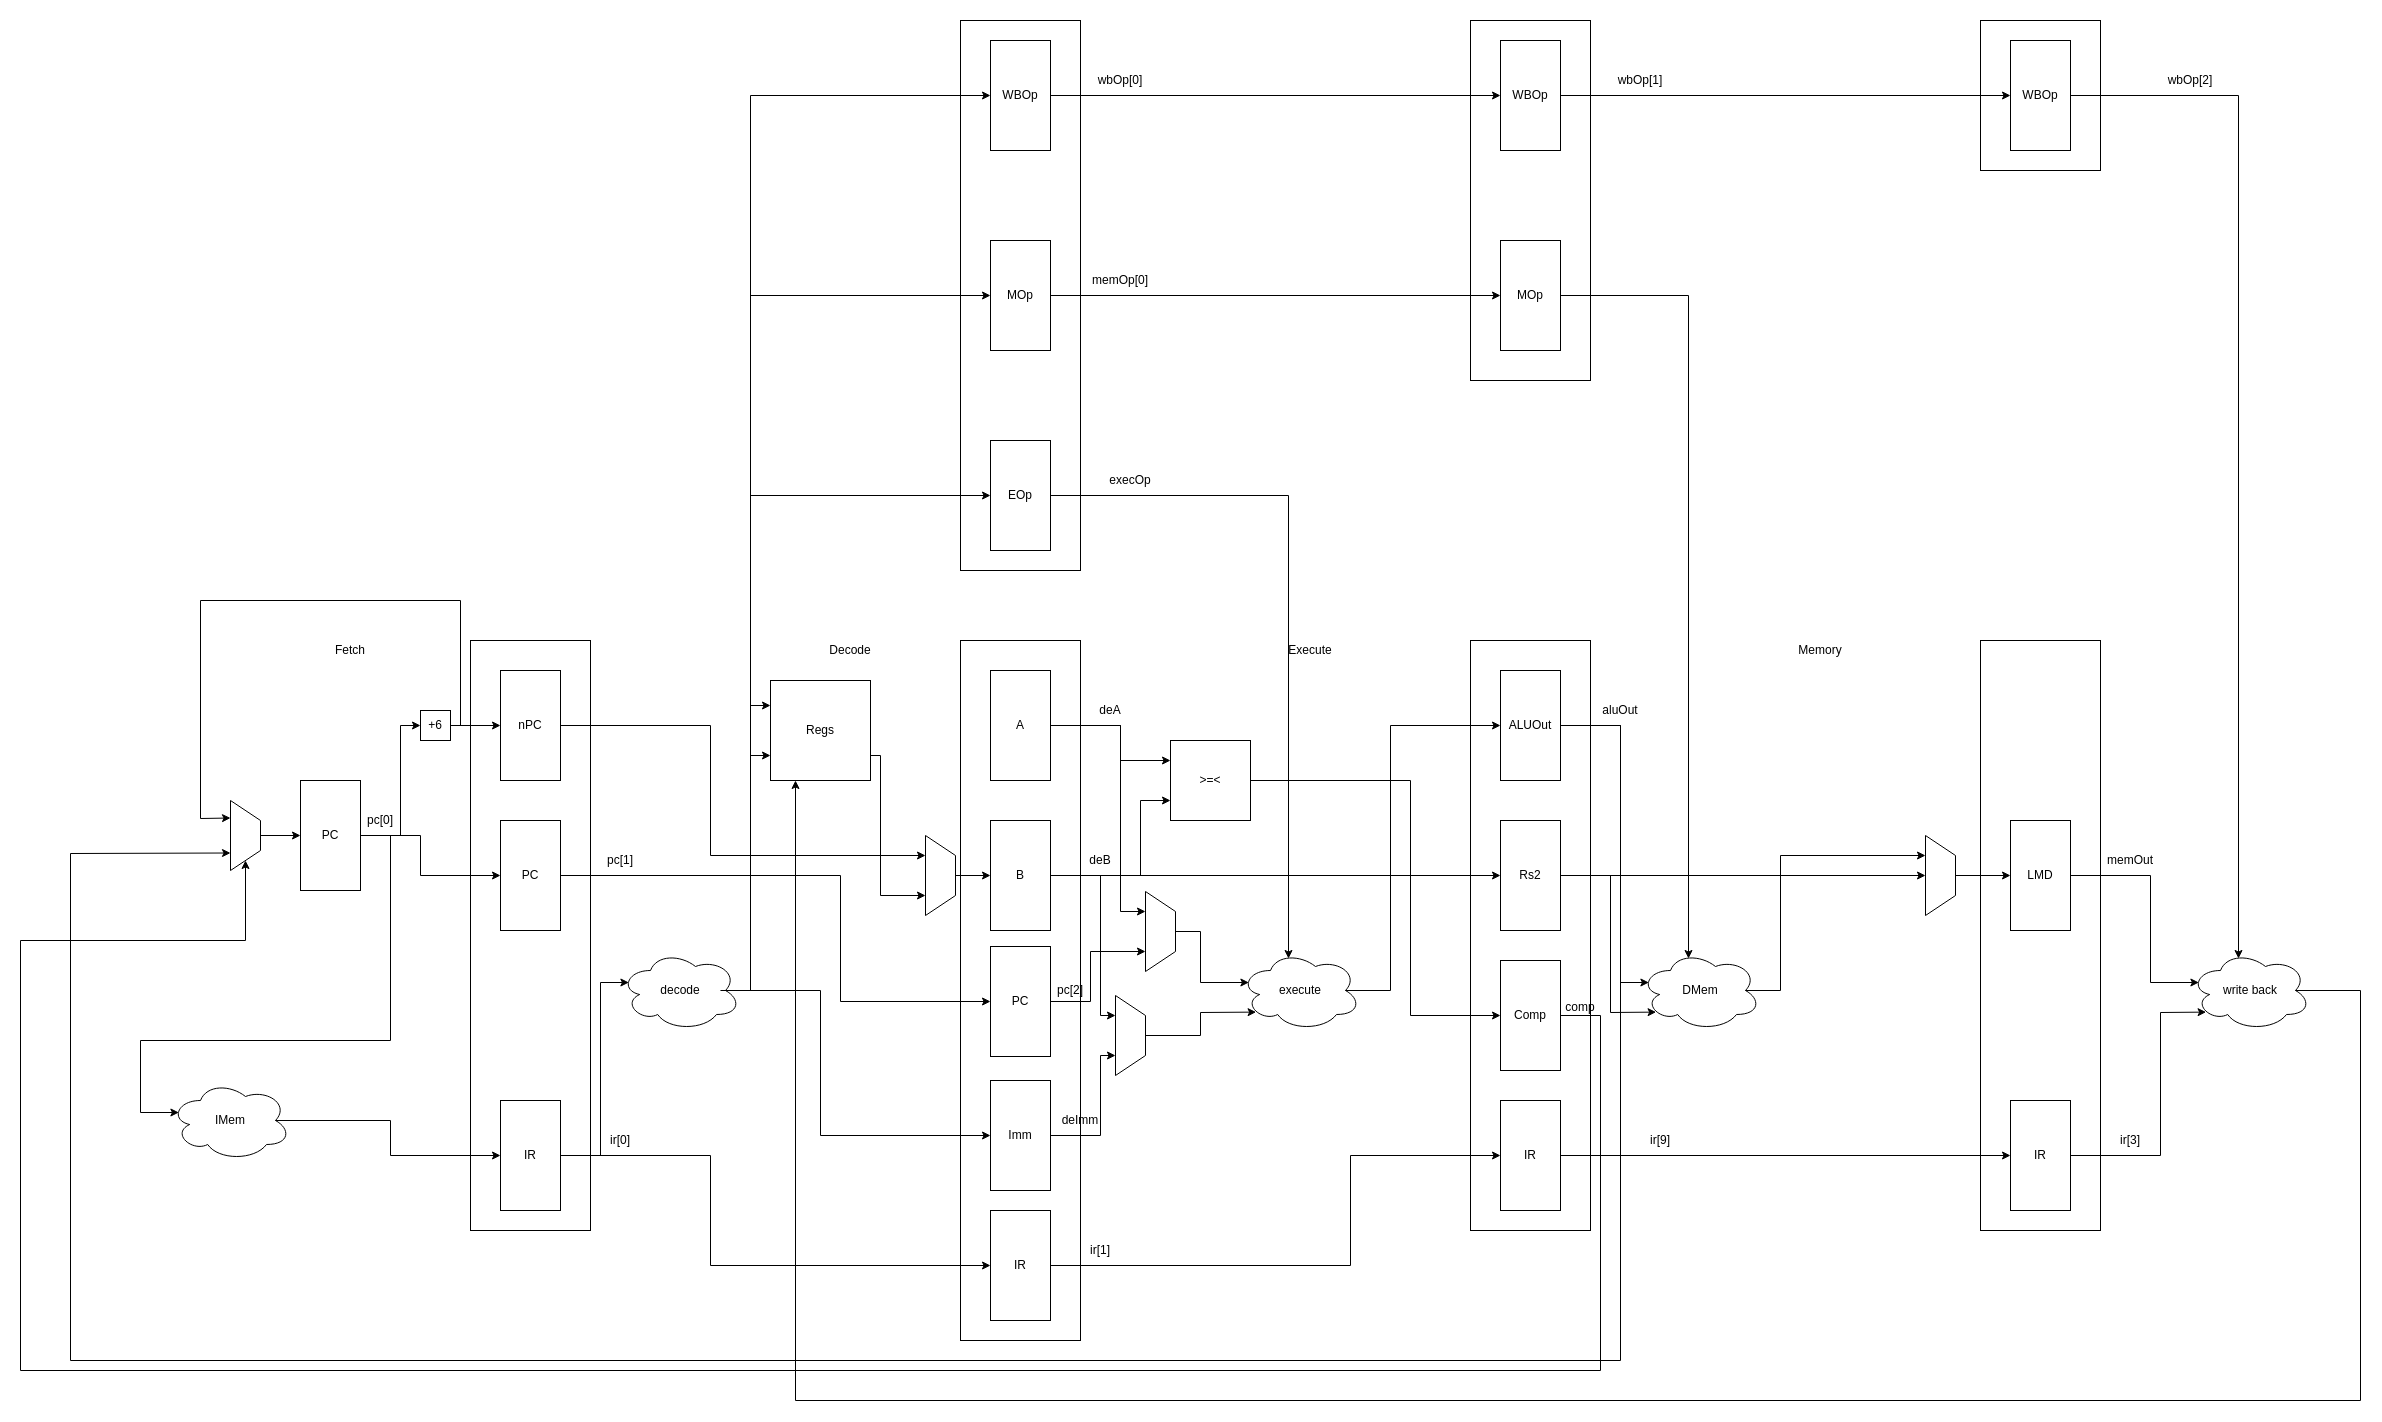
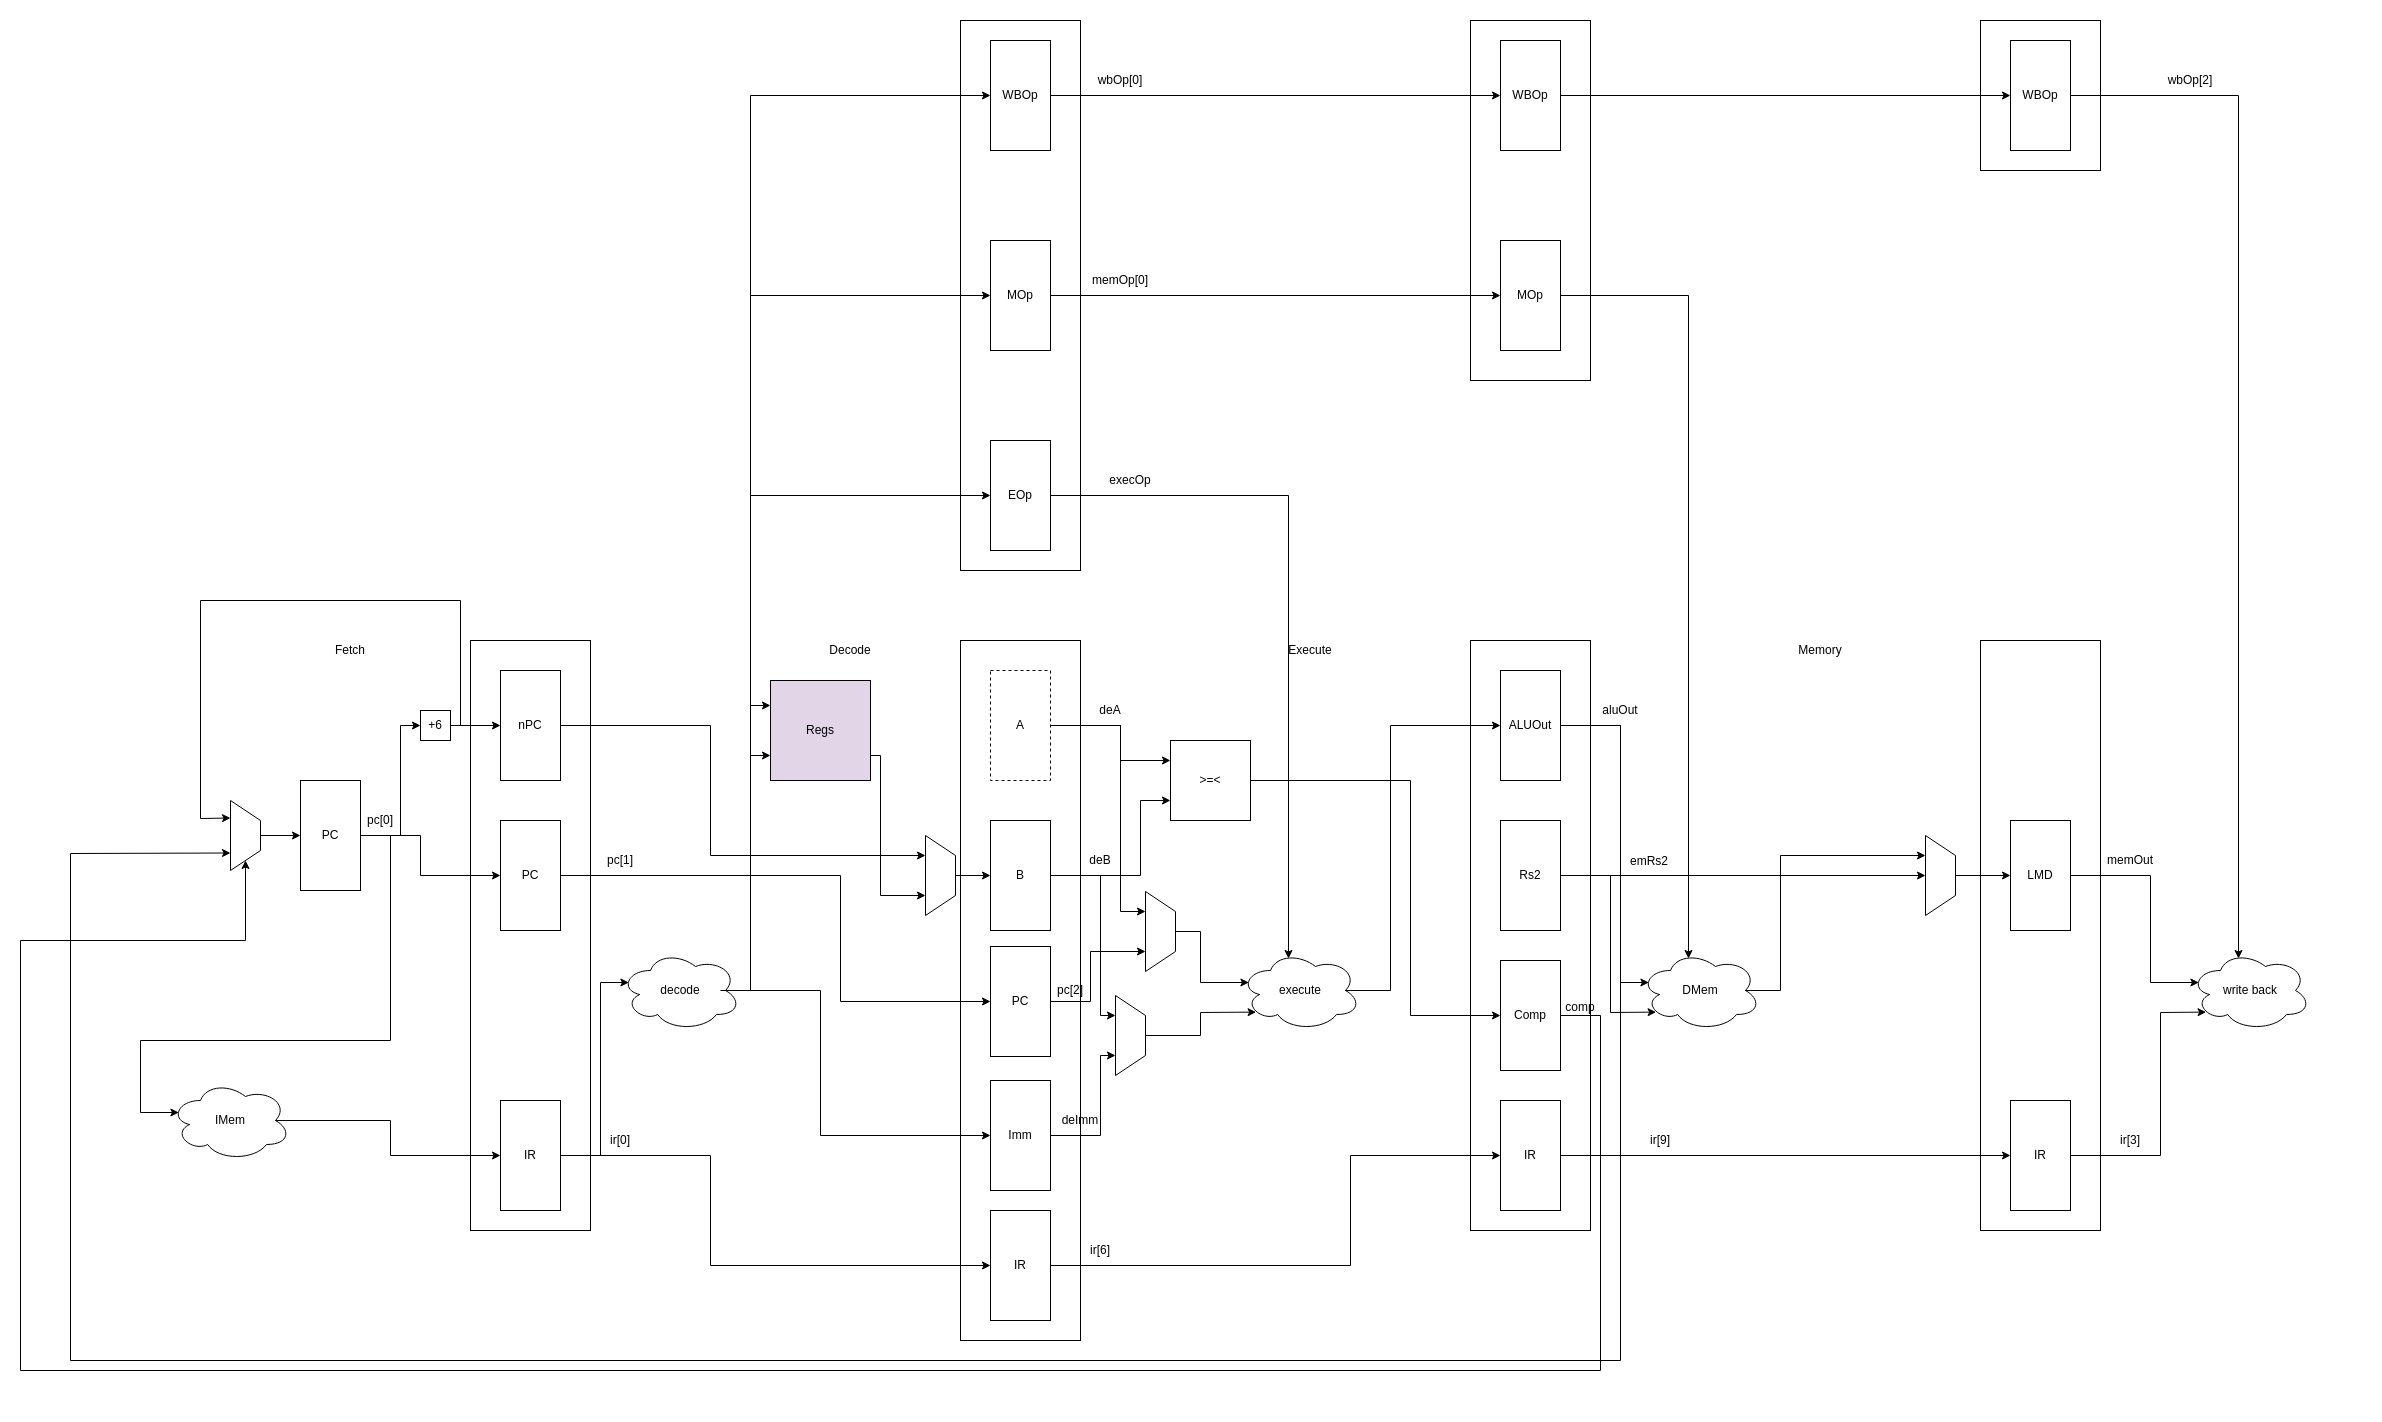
(1641, 81) -> none
(1021, 726) -> (1021, 726)
(821, 731) -> (821, 731)
none -> (1650, 862)
(1317, 876) -> none
(1101, 1251) -> (1101, 1251)
(1510, 1401) -> none
